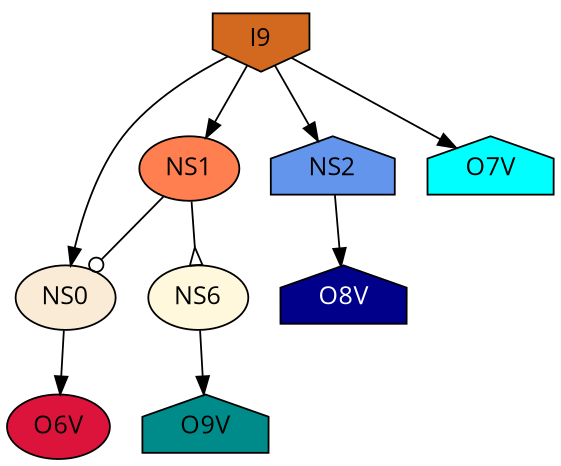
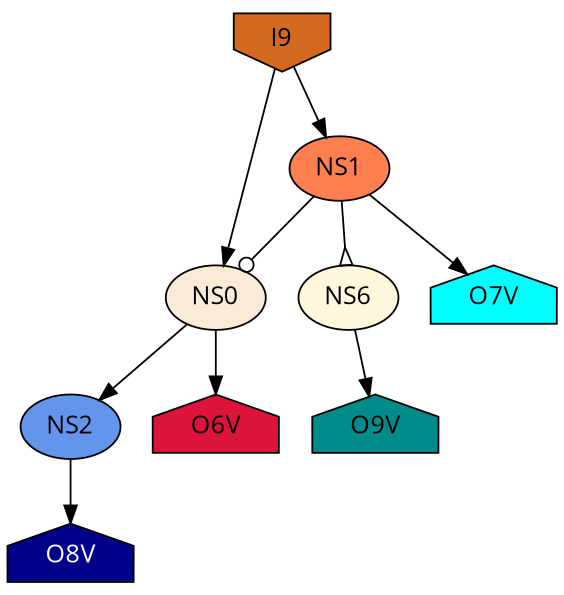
(292, 95) -> (150, 356)
(366, 99) -> (411, 228)
(333, 169) -> (71, 427)
(58, 427) -> (216, 427)
